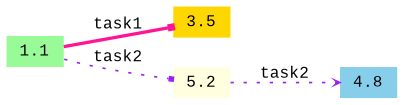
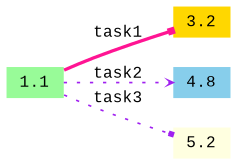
(202, 22) -> (202, 22)
(119, 57) -> (119, 98)
(283, 83) -> (116, 83)
